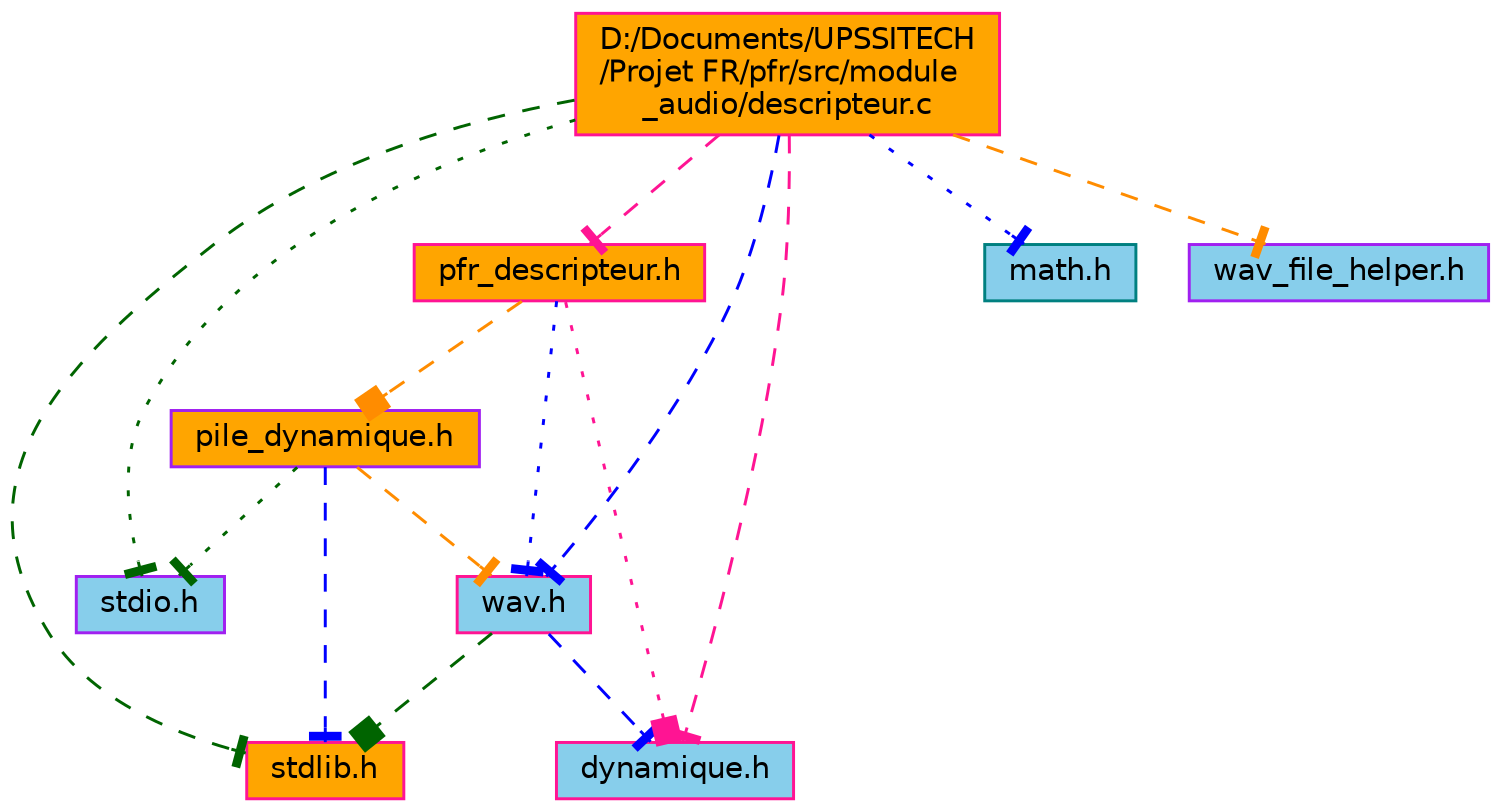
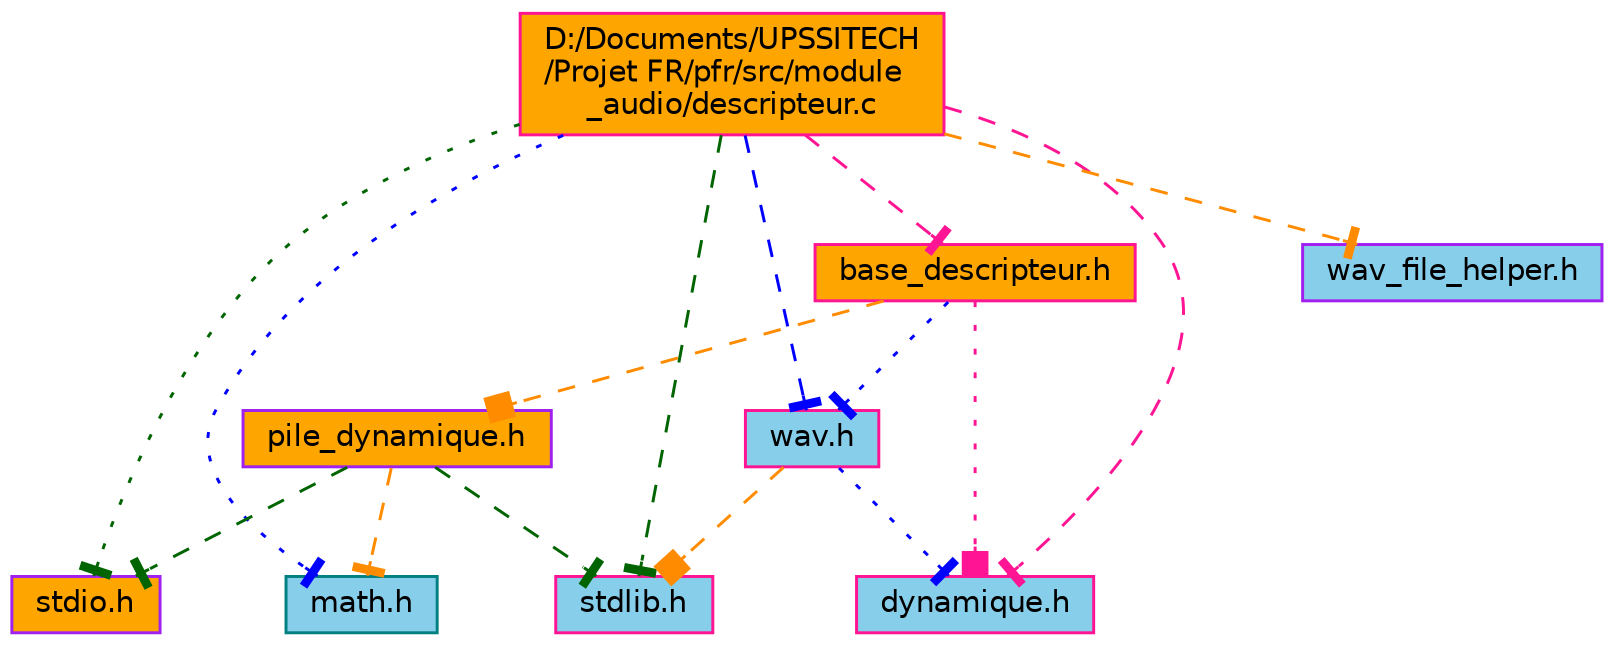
(559, 273) -> (975, 273)
(244, 516) -> (268, 508)
(418, 517) -> (381, 514)
(325, 597) -> (509, 517)
(150, 605) -> (86, 605)
(437, 678) -> (735, 511)
(594, 682) -> (888, 516)
(325, 771) -> (634, 605)
